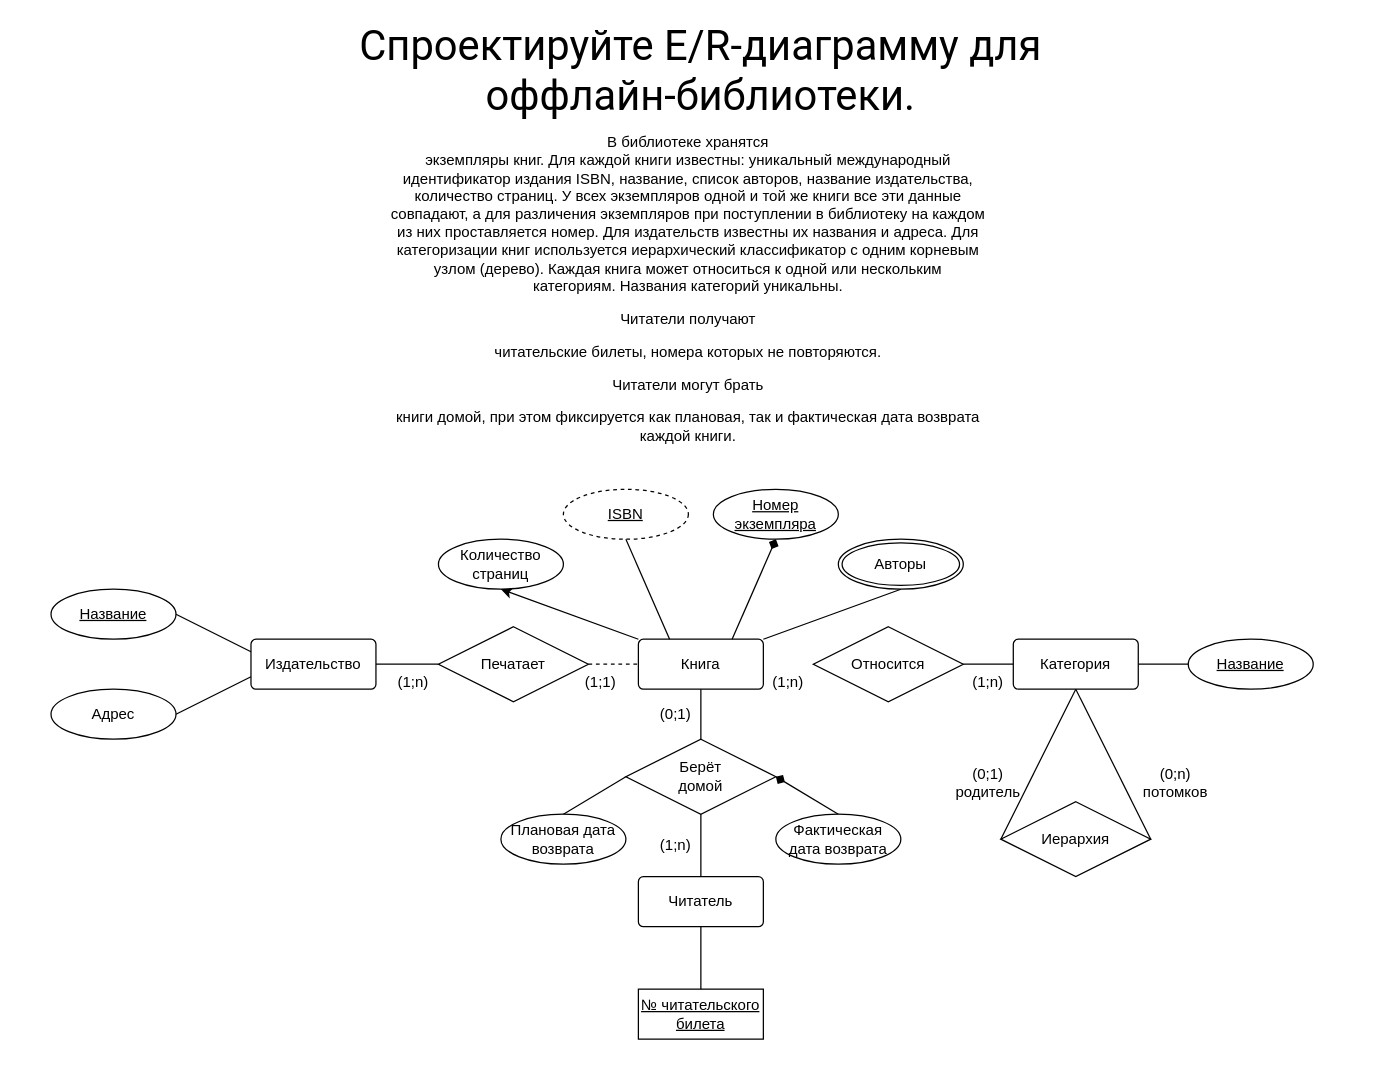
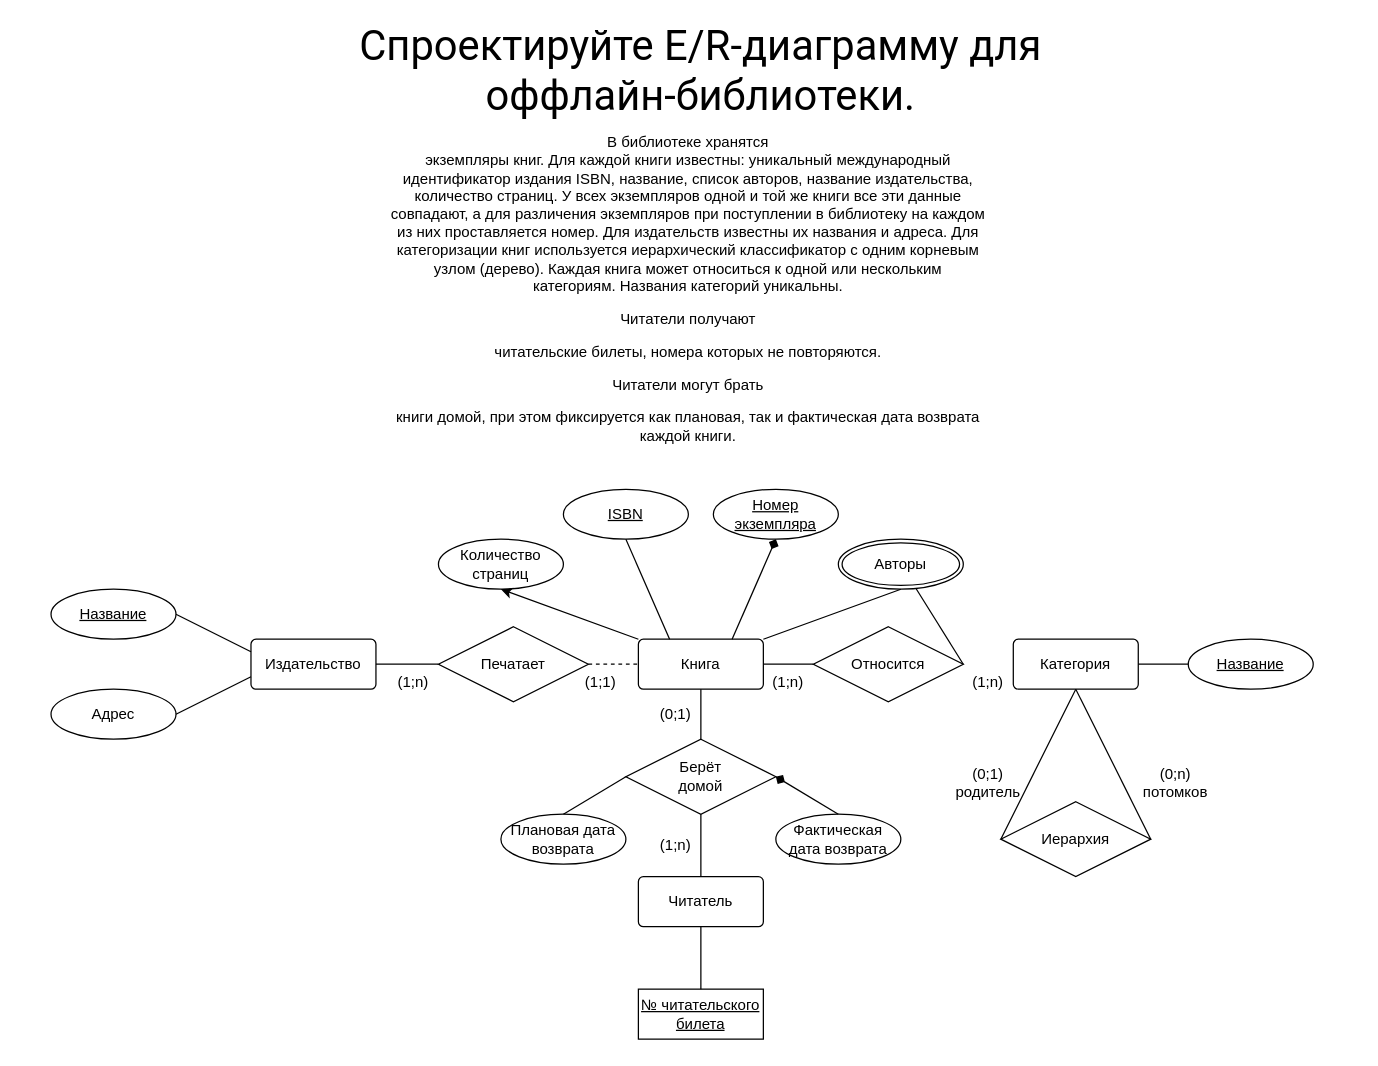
(626, 514) -> (626, 514)
none -> (788, 664)
(988, 664) -> (940, 627)
